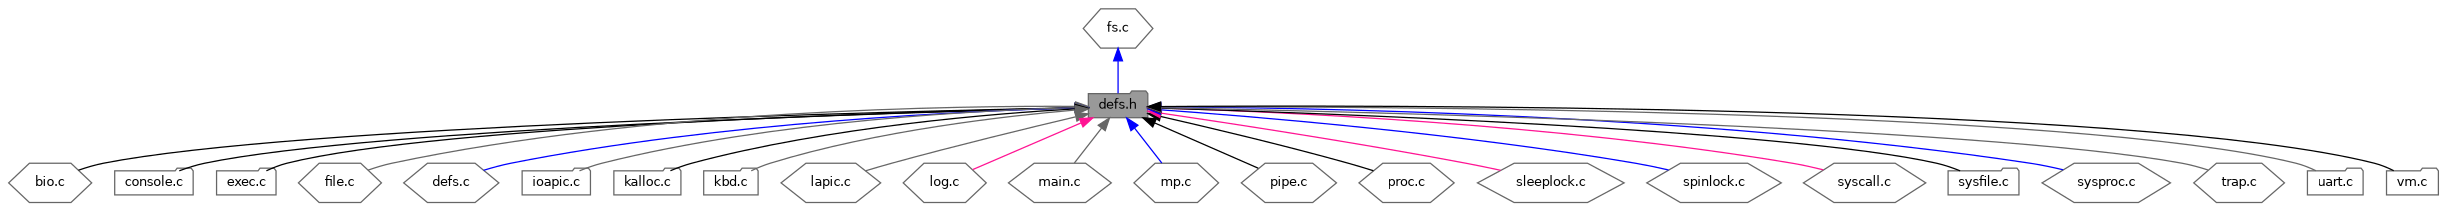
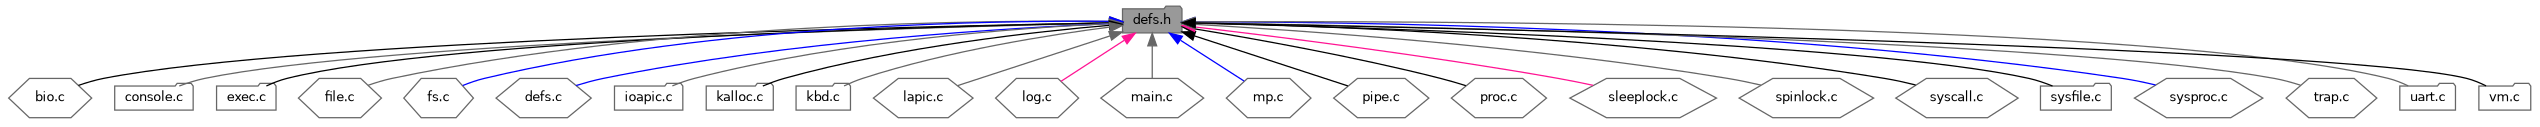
(1118, 77) -> (638, 50)
(626, 125) -> (643, 40)
(1415, 133) -> (1479, 47)
(1559, 133) -> (1647, 49)
